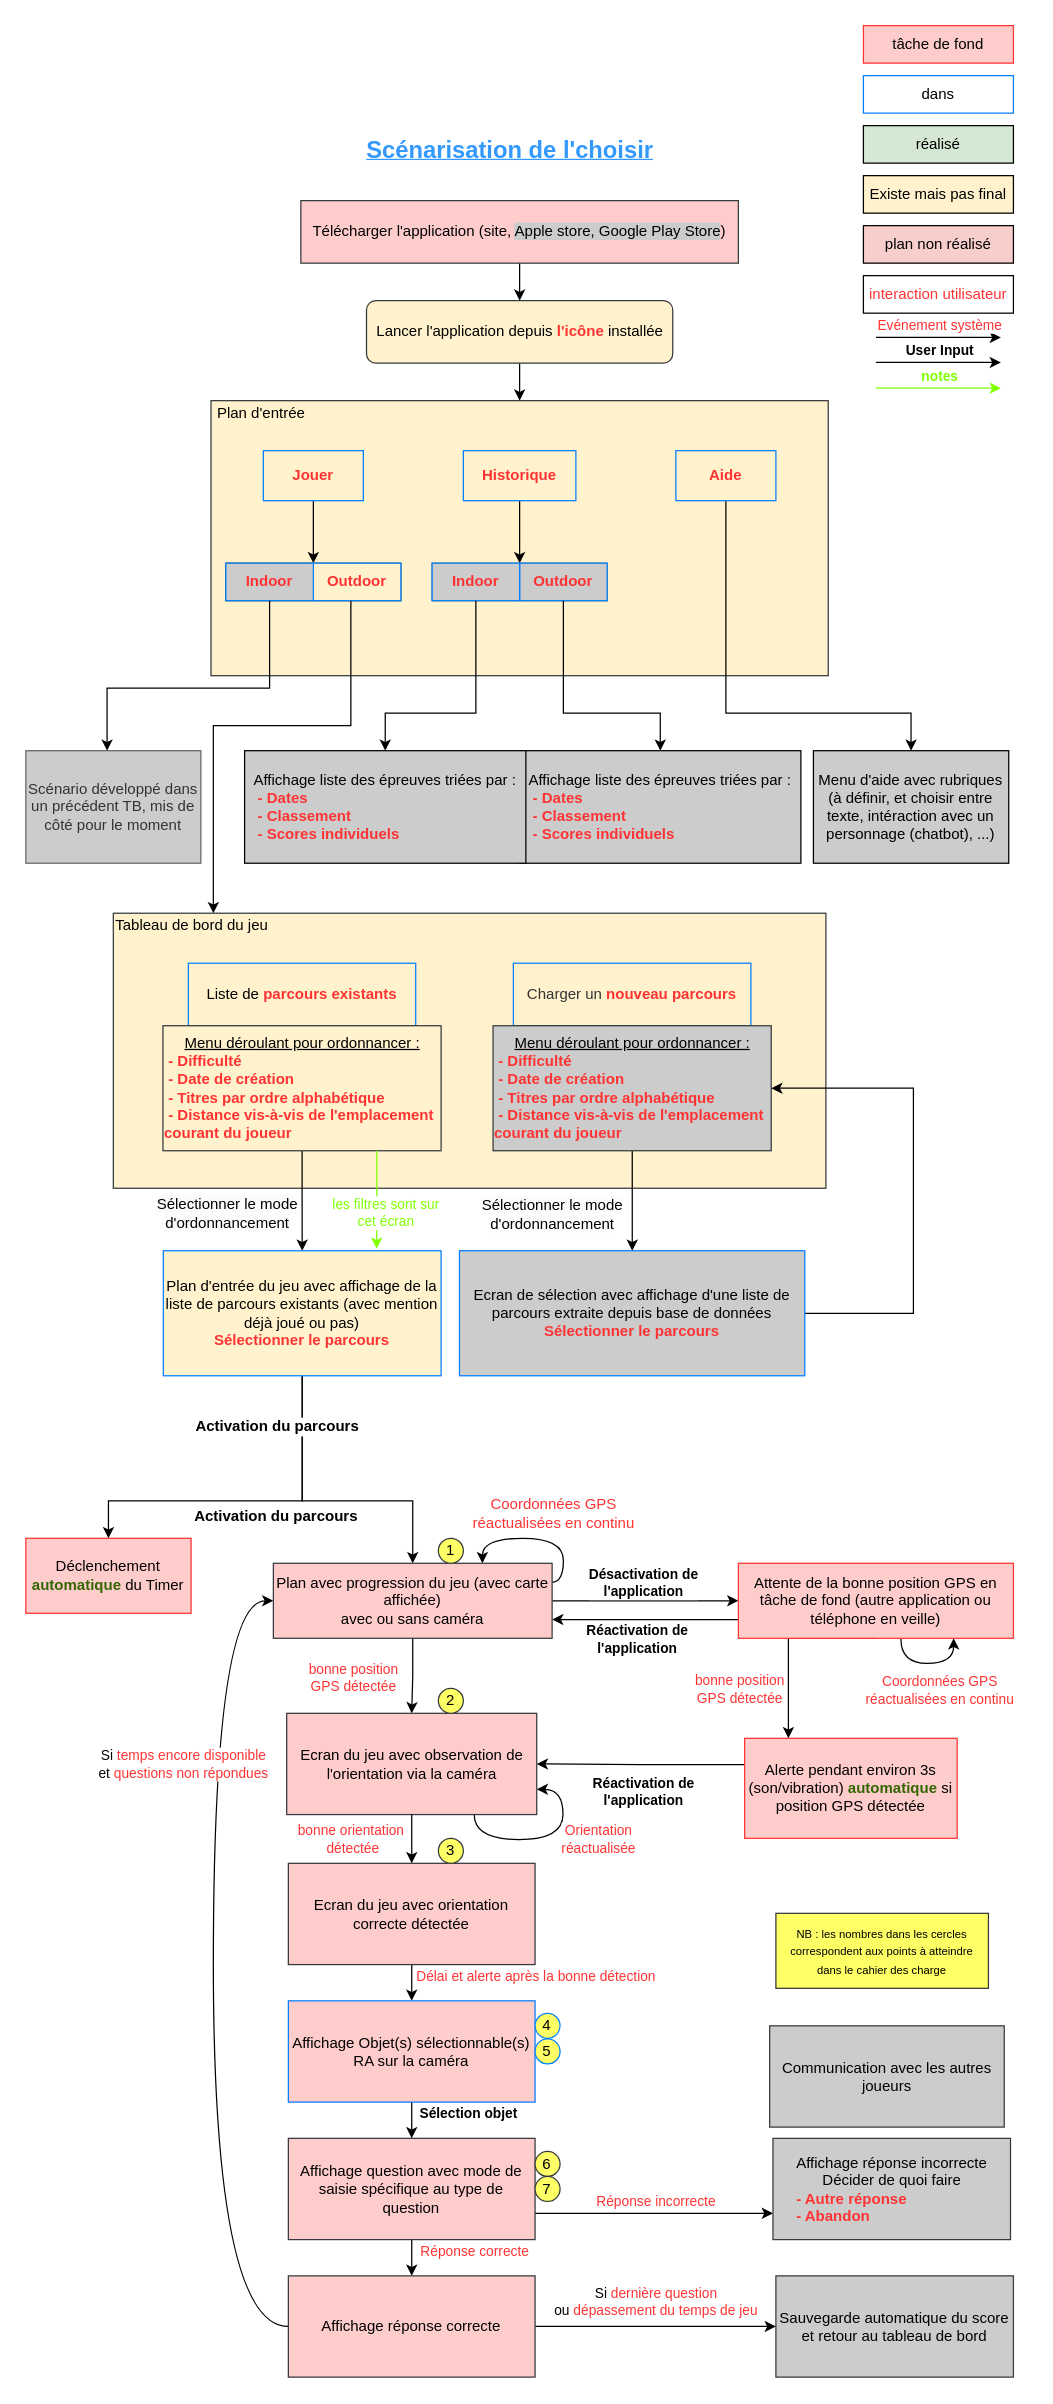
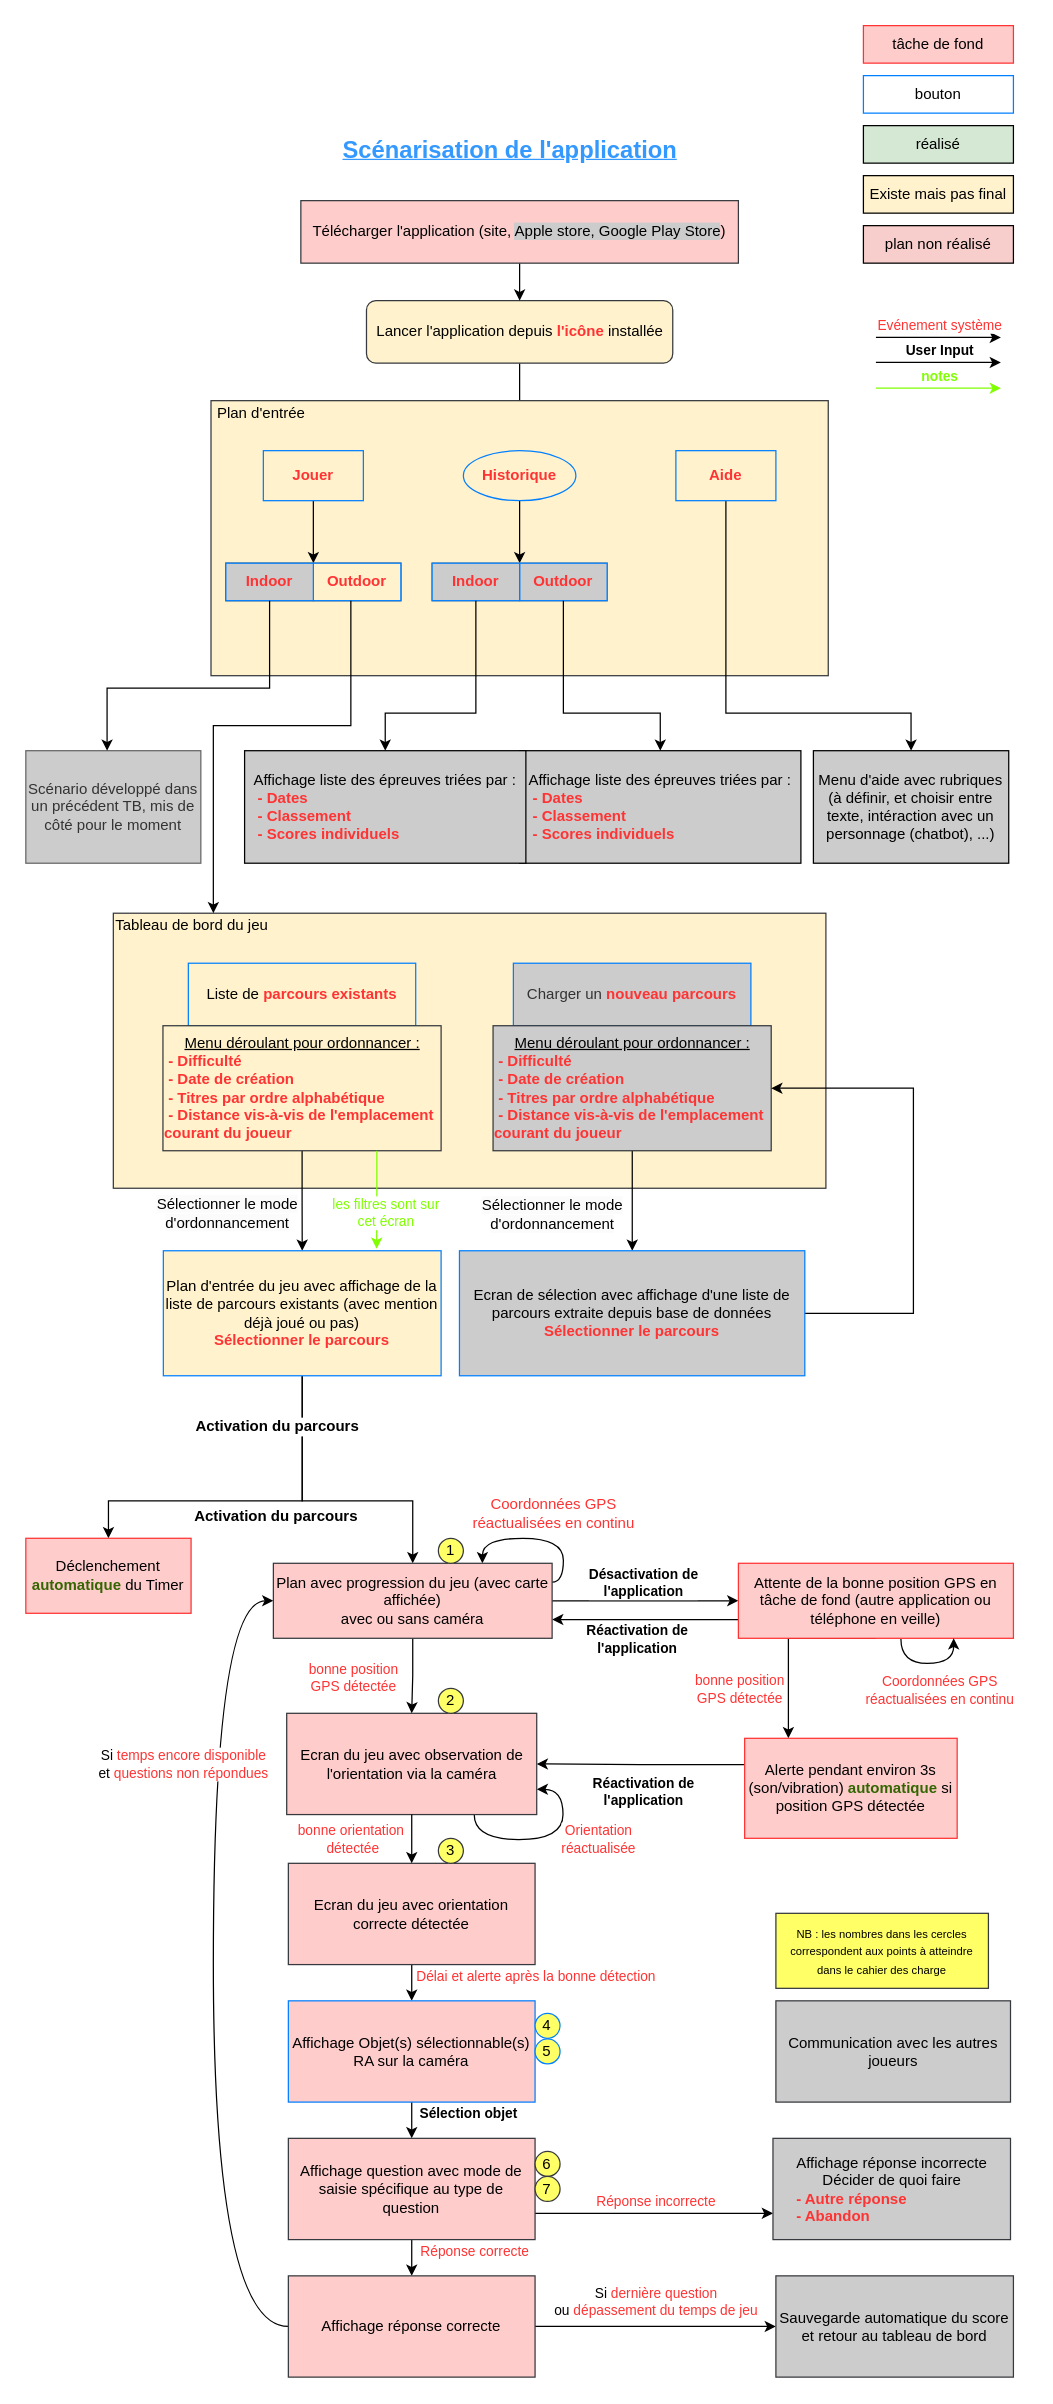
(938, 94) -> (938, 94)
(510, 151) -> (510, 151)
(938, 294) -> none
(519, 391) -> (519, 394)
(519, 476) -> (519, 476)
(632, 994) -> (632, 994)
(887, 2076) -> (893, 2051)
